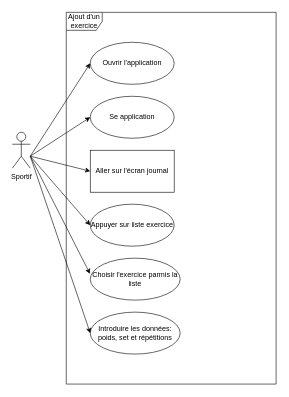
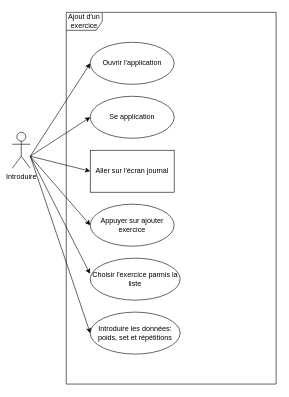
(22, 177) -> (22, 177)
(132, 225) -> (132, 225)
